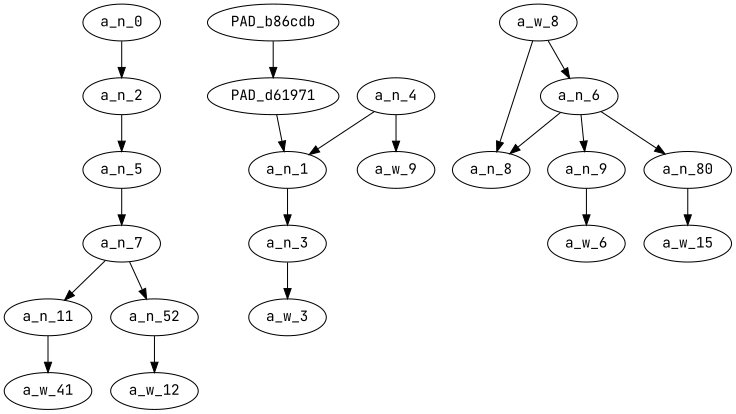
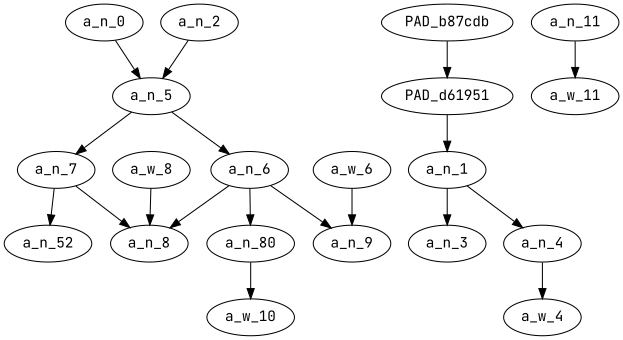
(273, 23) -> (447, 23)
(122, 54) -> (125, 55)
(556, 55) -> (196, 130)
(273, 96) -> (447, 96)
(346, 130) -> (491, 204)
(396, 170) -> (542, 317)
(586, 202) -> (352, 202)
(688, 244) -> (251, 317)
(89, 277) -> (99, 204)
(288, 317) -> none
(48, 391) -> (575, 96)
(154, 391) -> none
